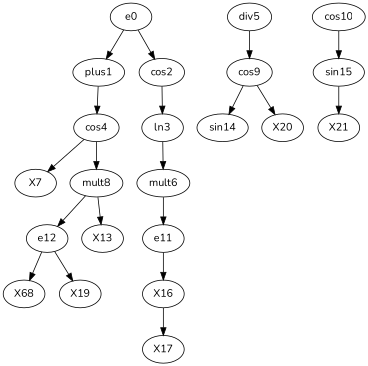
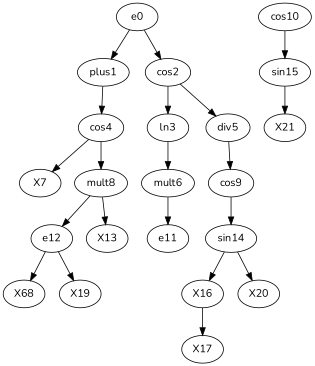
none -> (195, 97)
(264, 97) -> (243, 263)
(163, 262) -> (219, 263)
